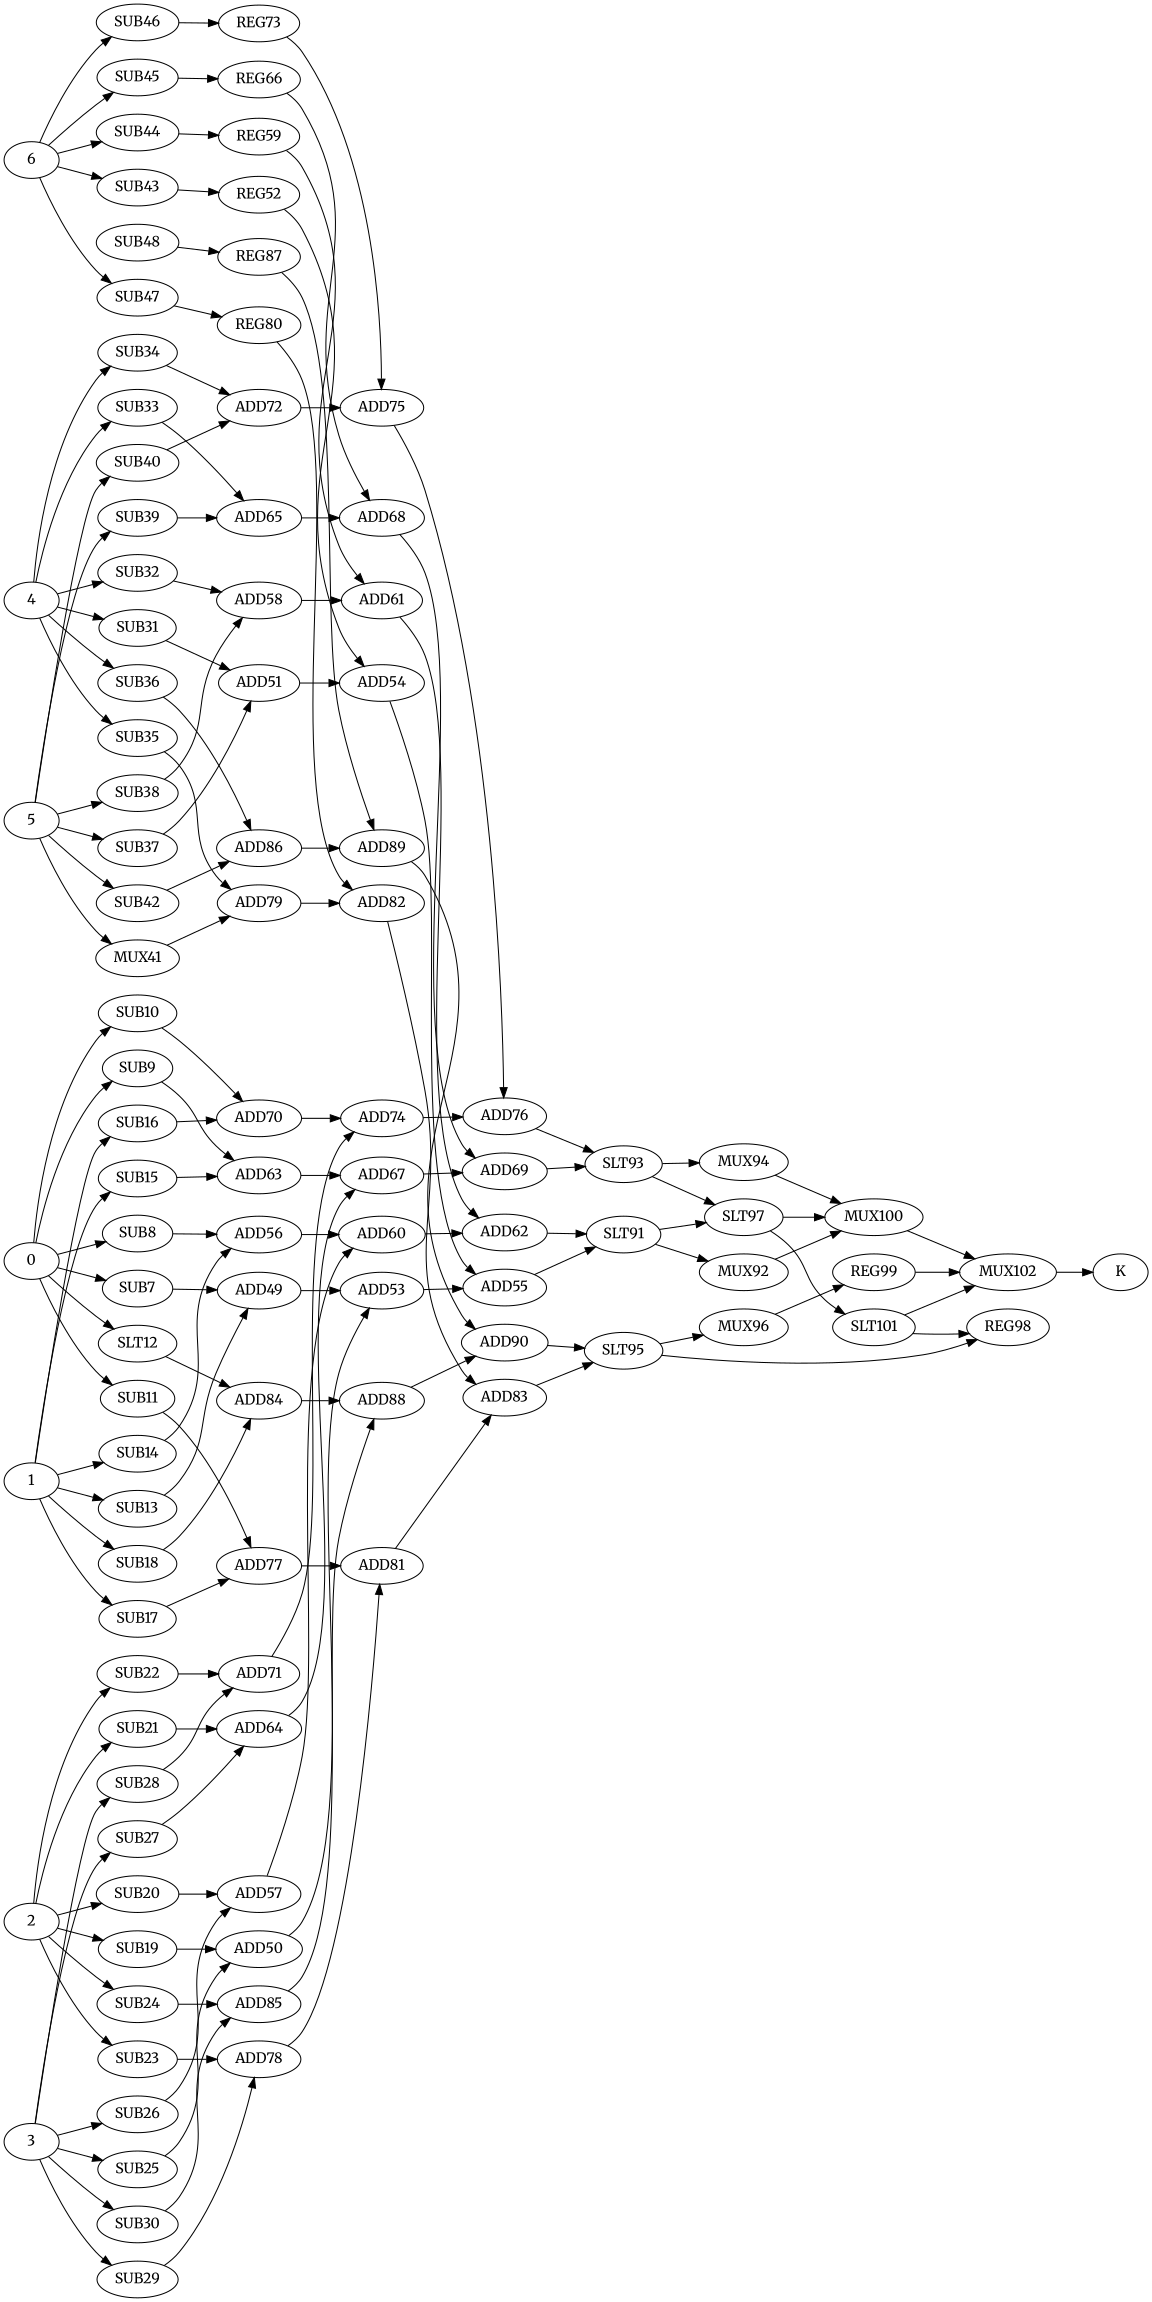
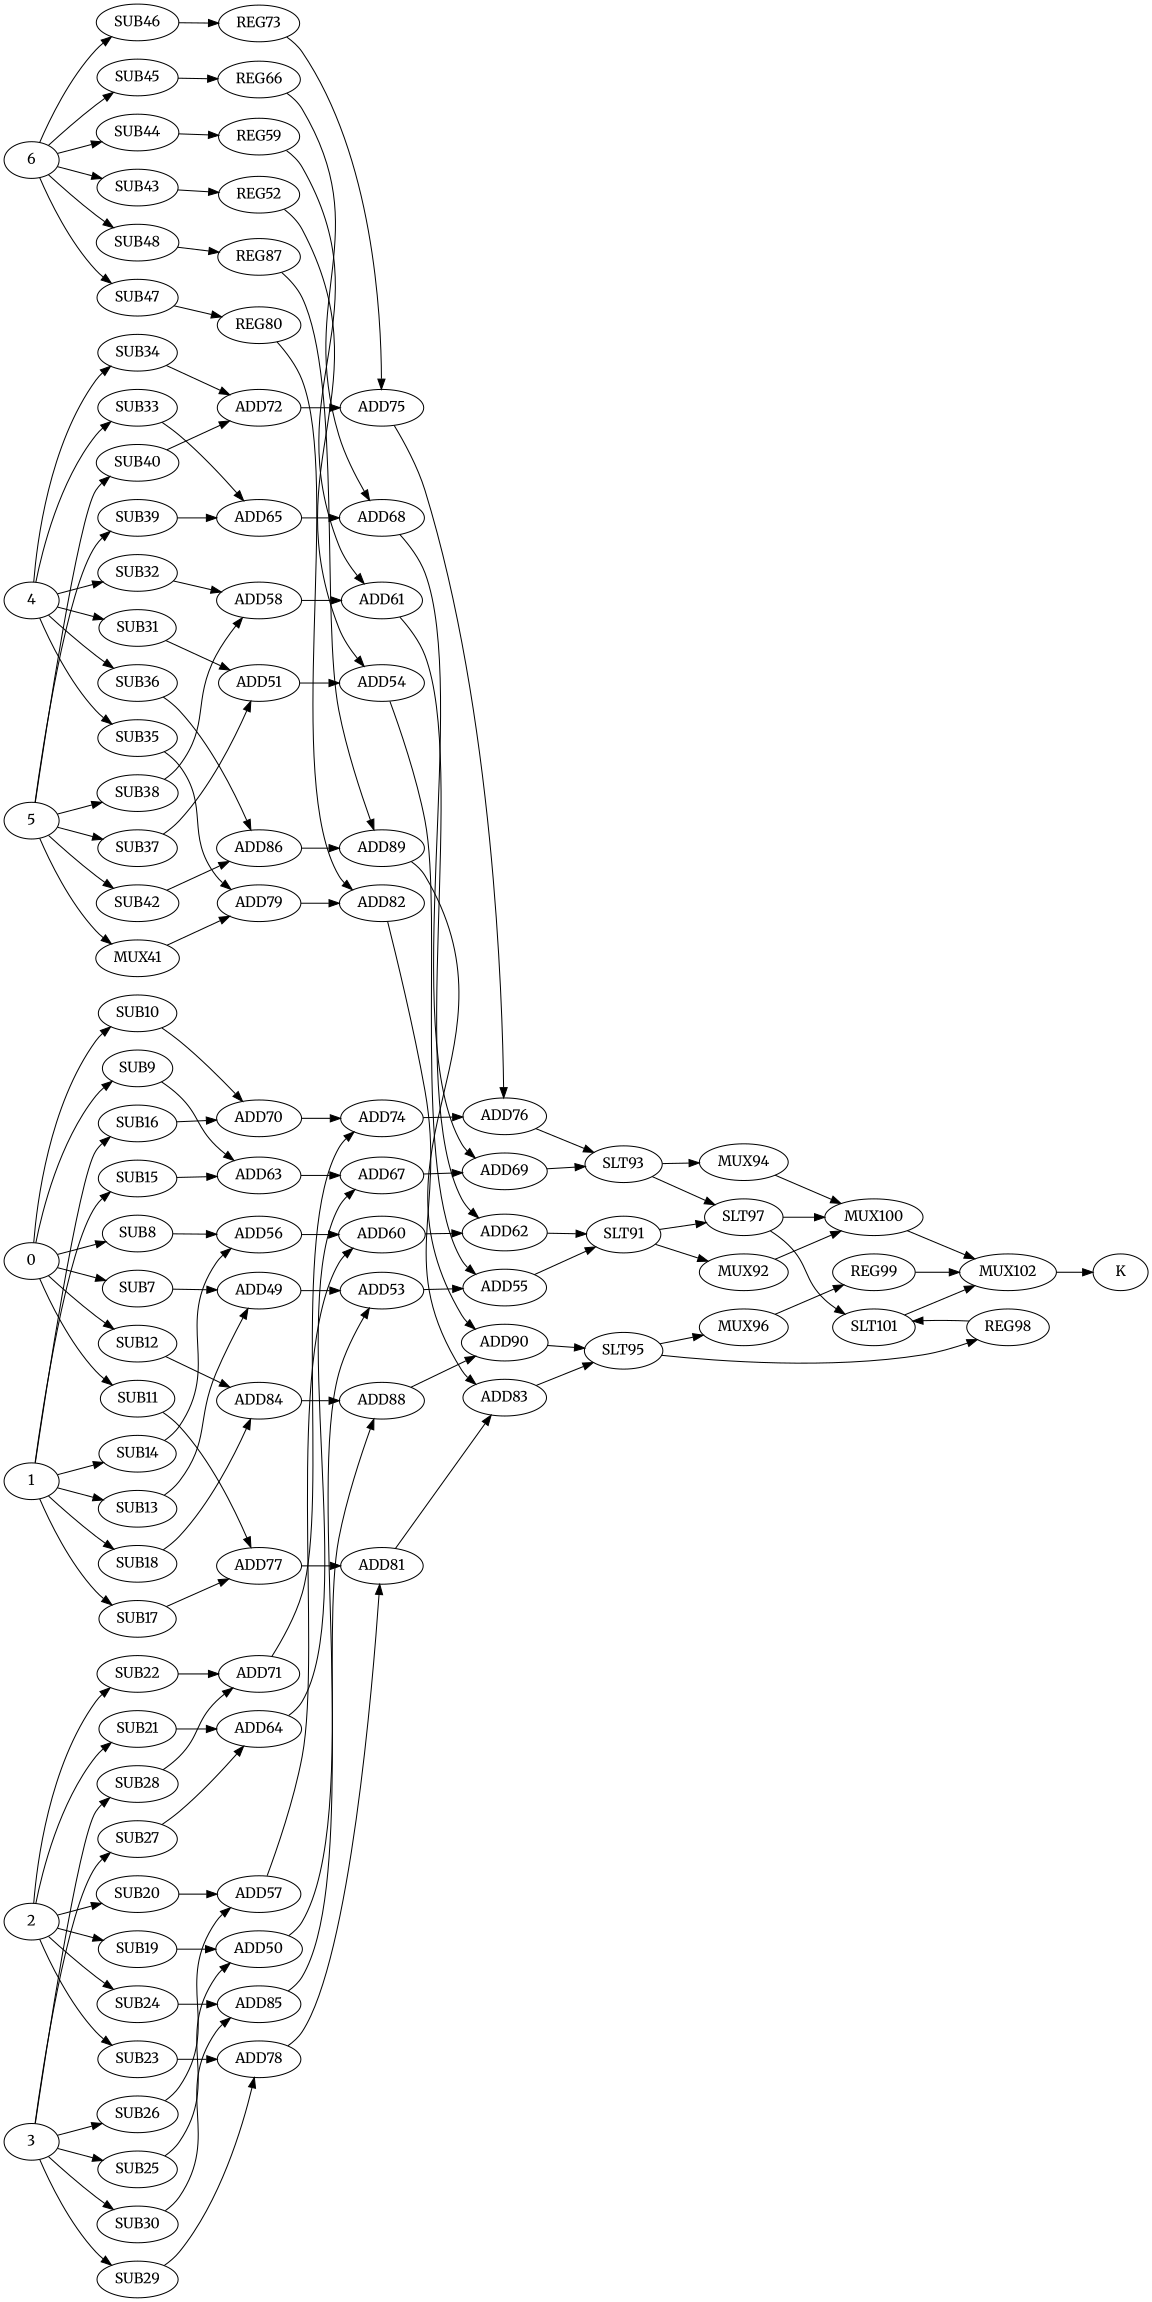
none -> (76, 199)
(936, 1334) -> (946, 1320)
(138, 1344) -> (138, 1344)
